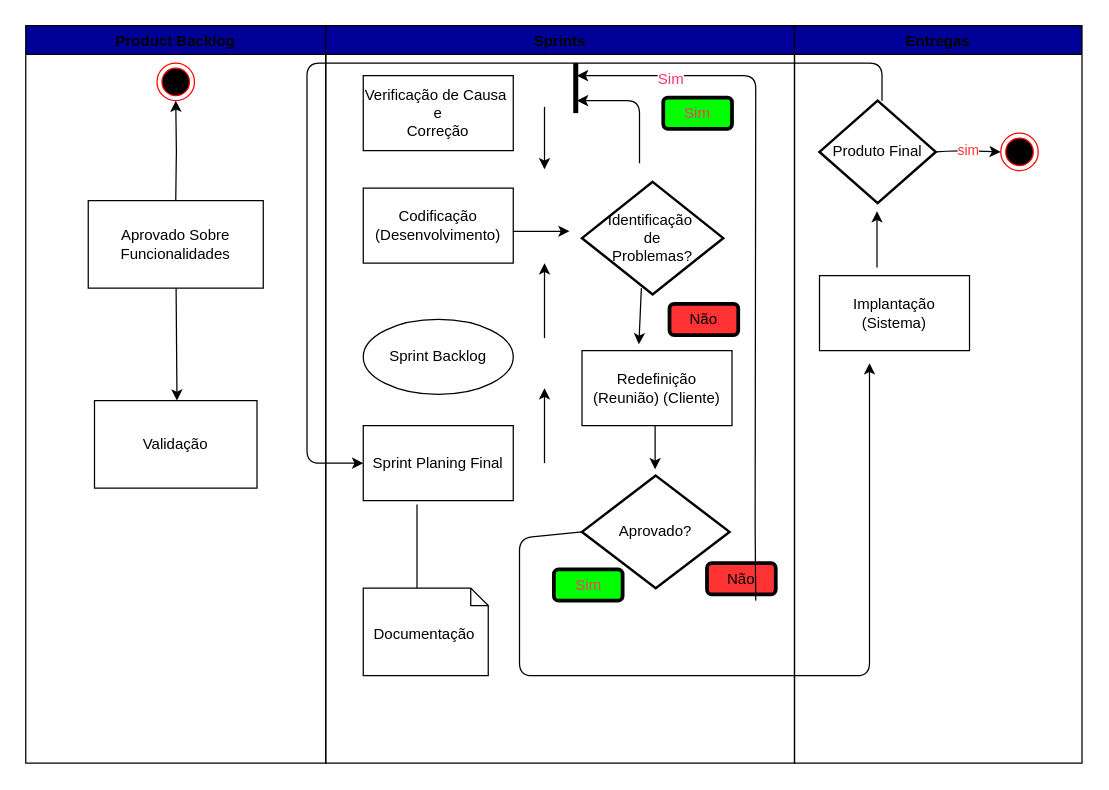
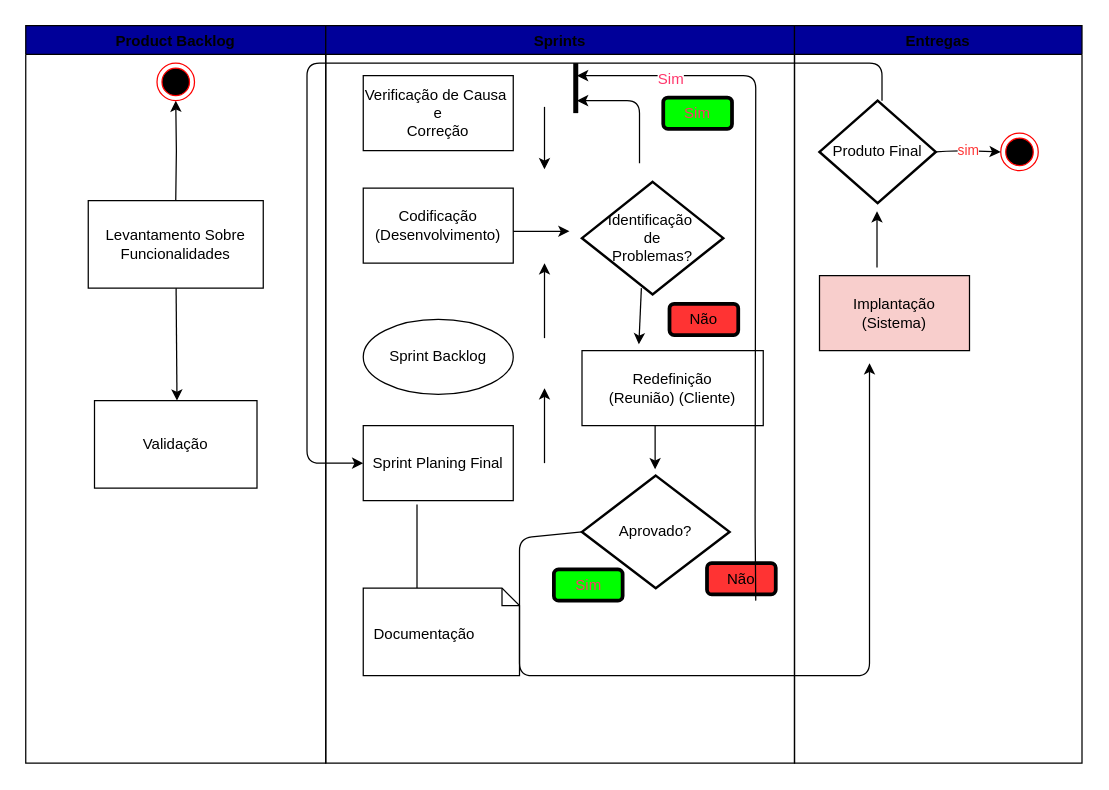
(176, 244) -> (176, 244)
(894, 313) -> (894, 313)
(657, 388) -> (673, 388)
(426, 632) -> (441, 632)
